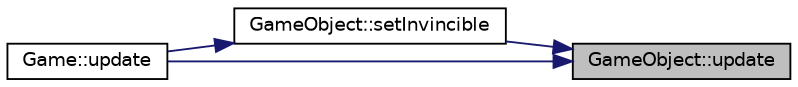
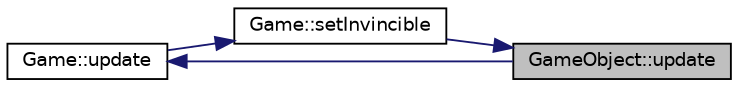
(370, 26) -> (340, 26)
(360, 61) -> (350, 61)
